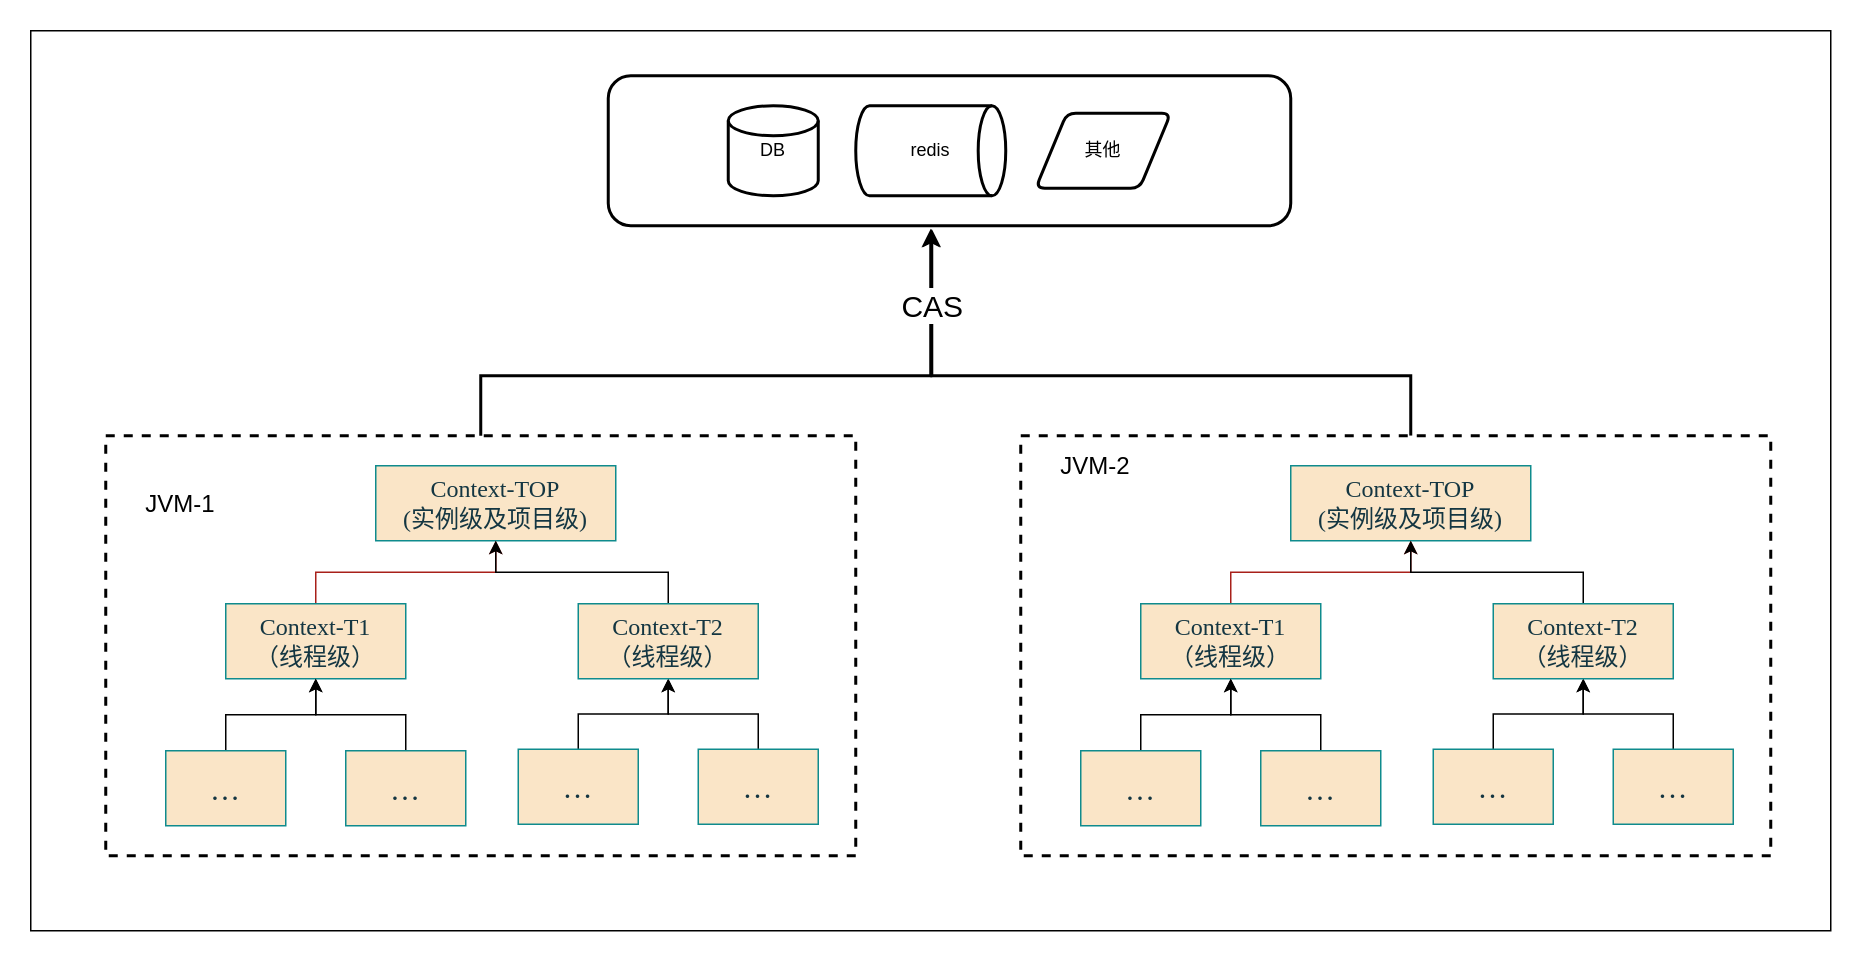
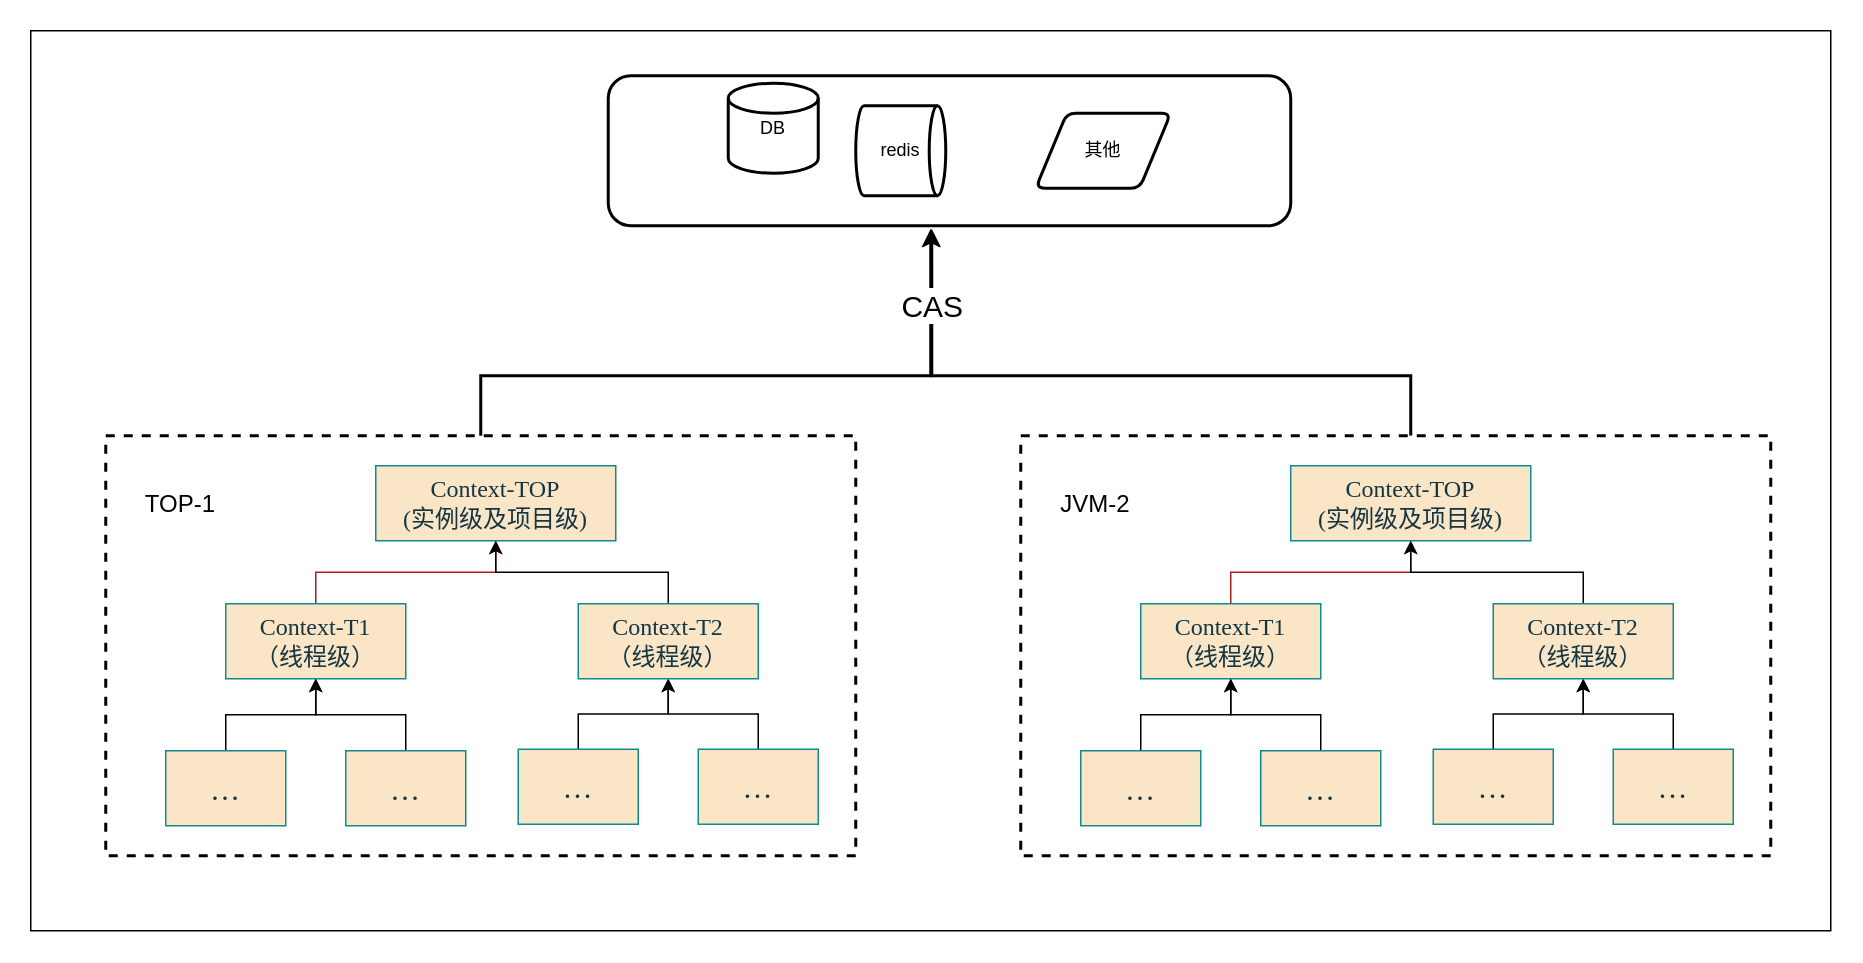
(773, 151) -> (773, 128)
(931, 151) -> (901, 151)
(1096, 466) -> (1096, 503)
(181, 503) -> (181, 503)
